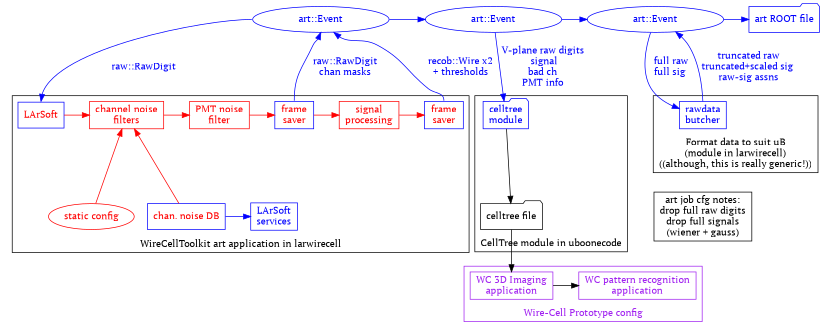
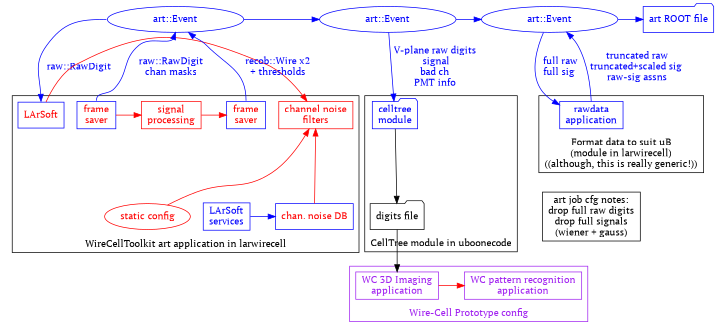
(219, 115) -> none
(703, 115) -> (591, 115)
(234, 217) -> (259, 217)
(512, 217) -> (397, 217)
(562, 286) -> (448, 286)
